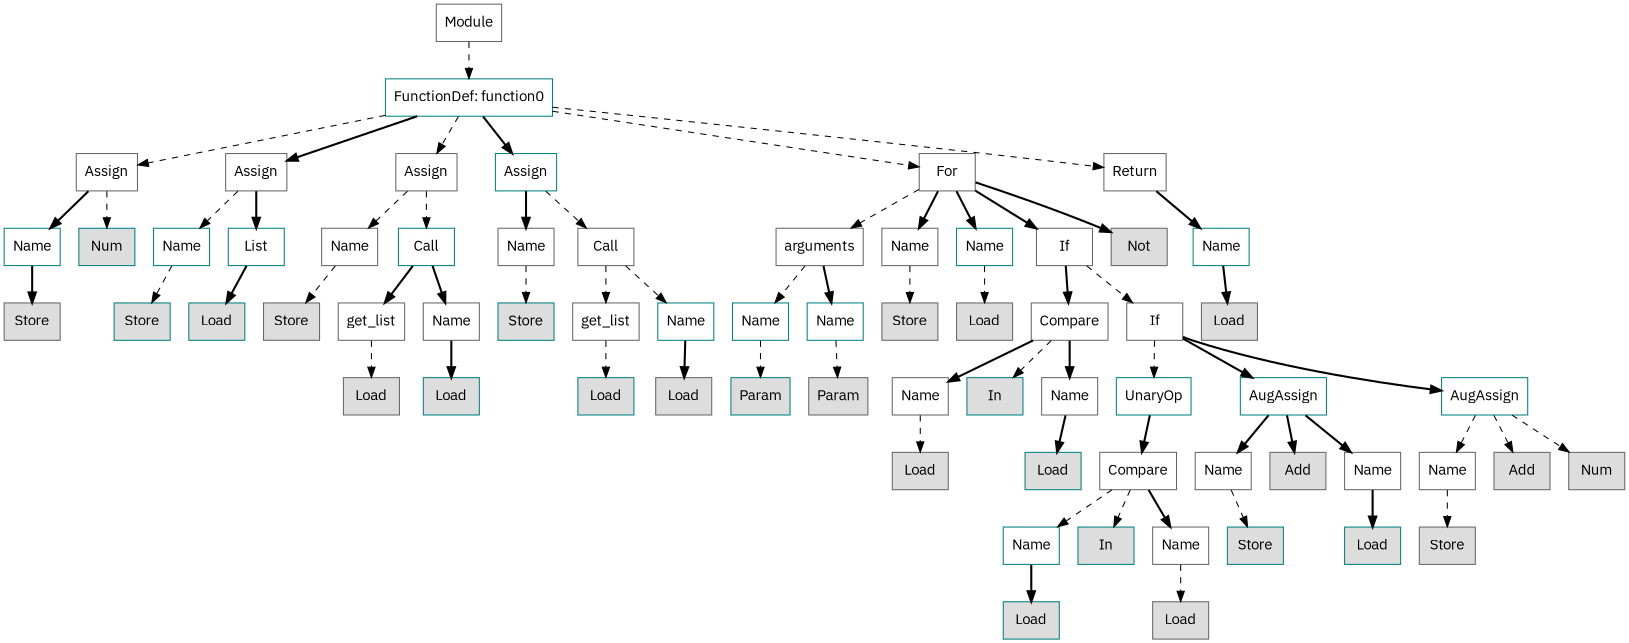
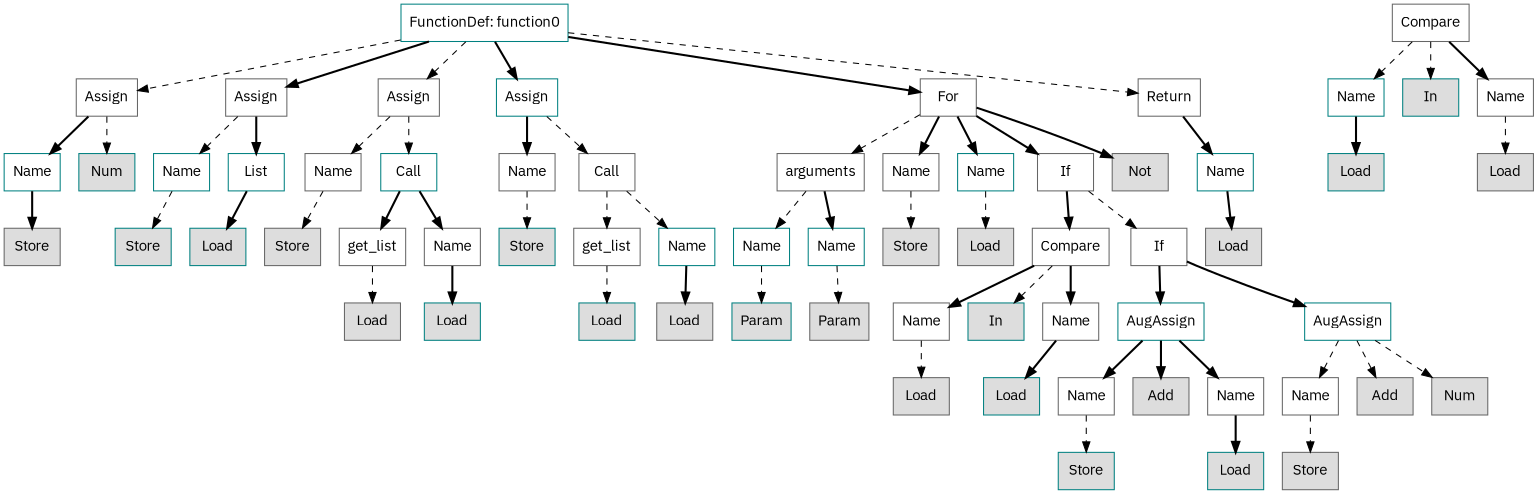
(469, 23) -> none
(730, 138) -> (739, 64)
(1154, 396) -> none
